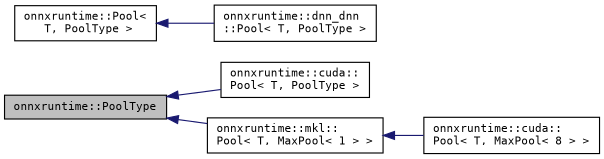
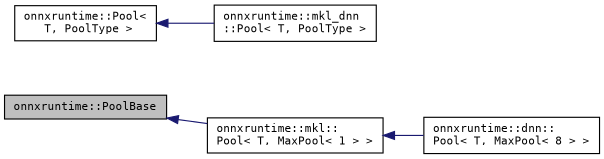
(295, 23) -> (295, 23)
(295, 80) -> none
(86, 107) -> (86, 107)
(512, 135) -> (512, 135)
